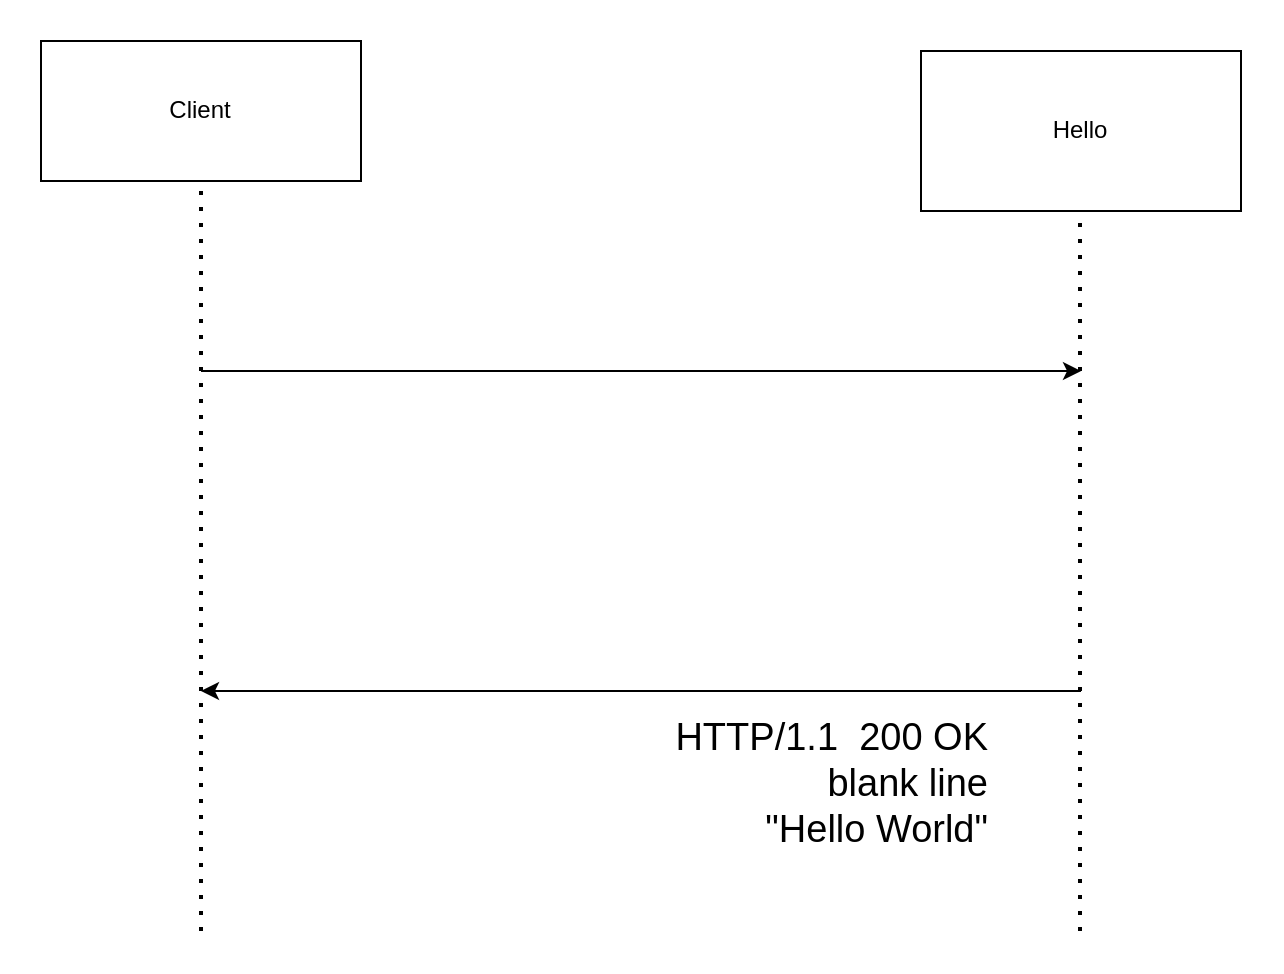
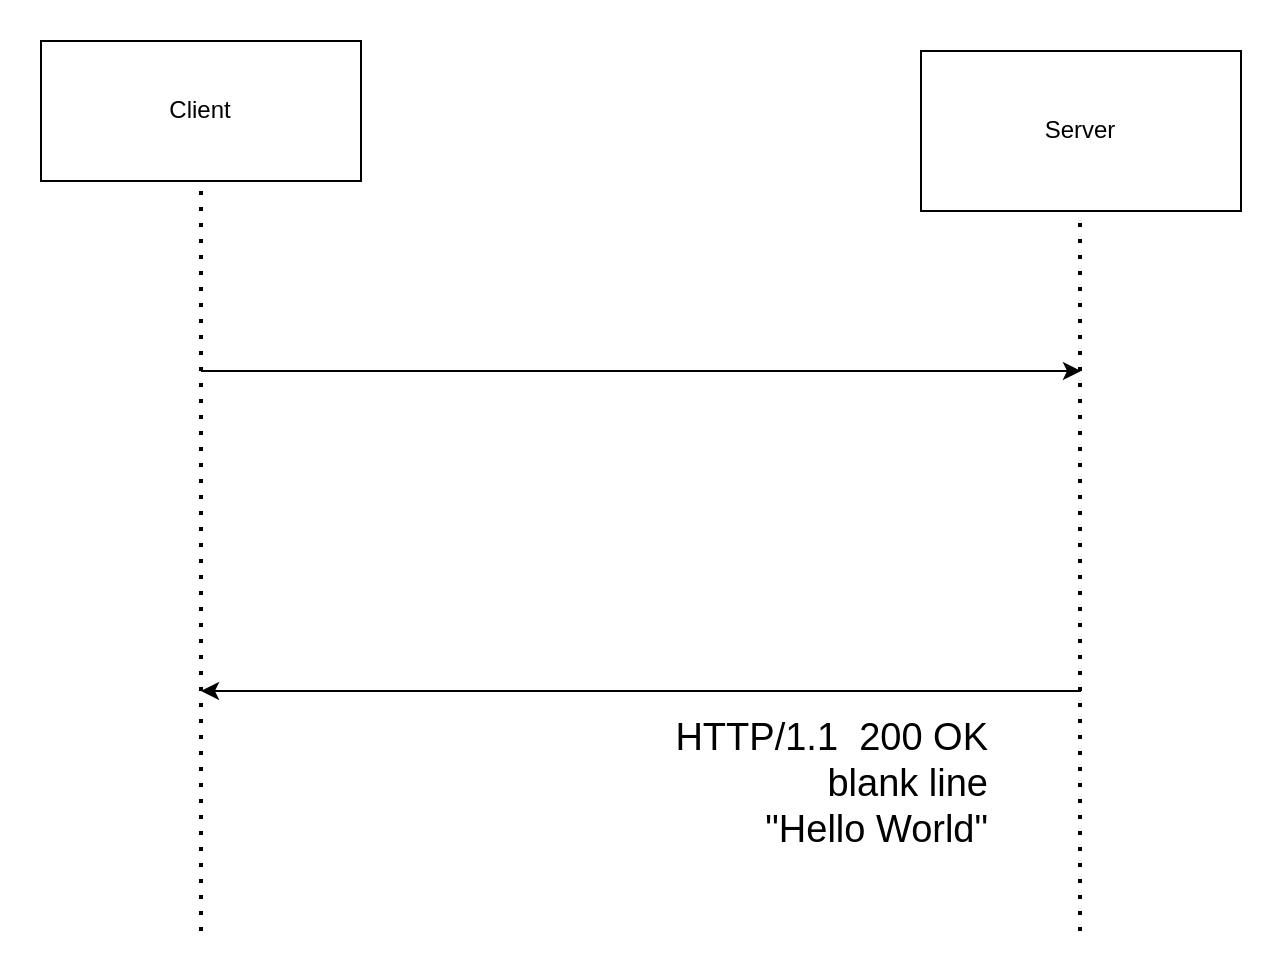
(1081, 131) -> (1081, 131)
